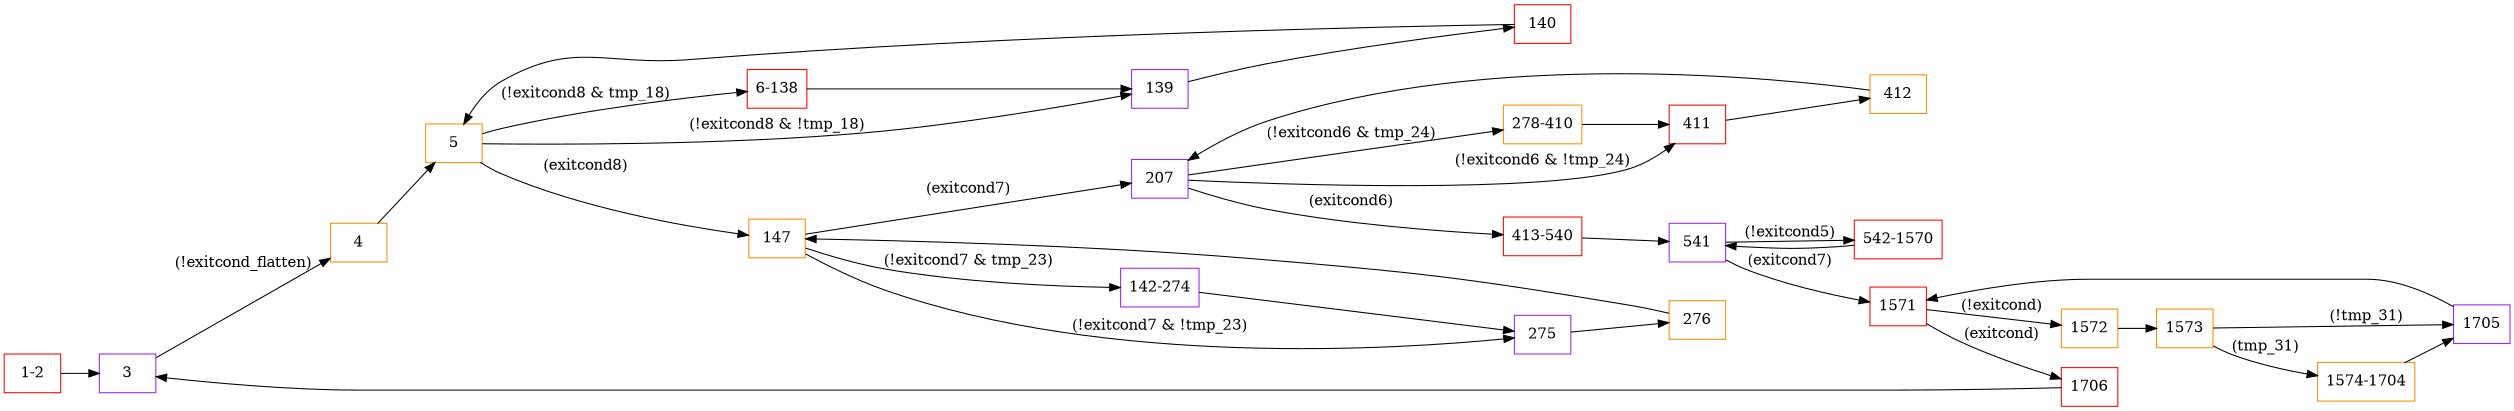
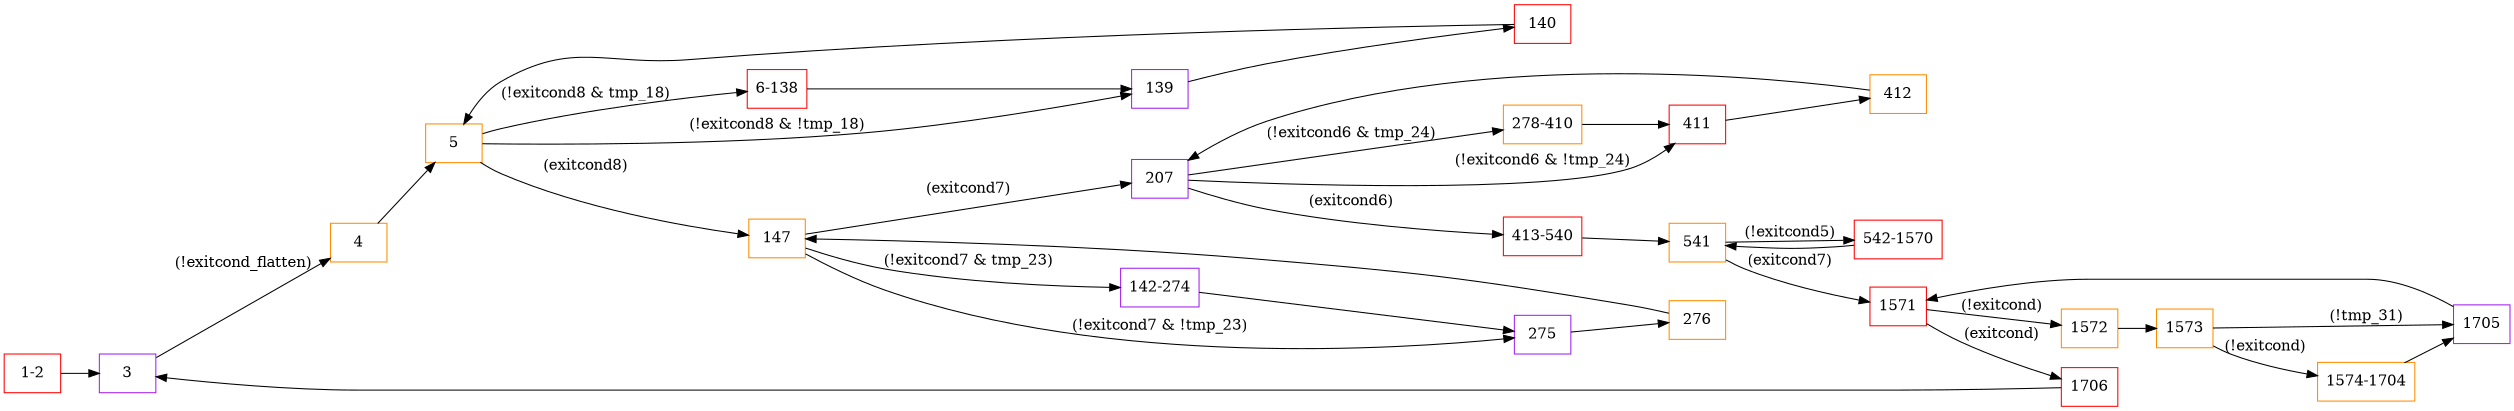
(1697, 243) -> (1697, 243)
(2265, 347) -> (2265, 347)
